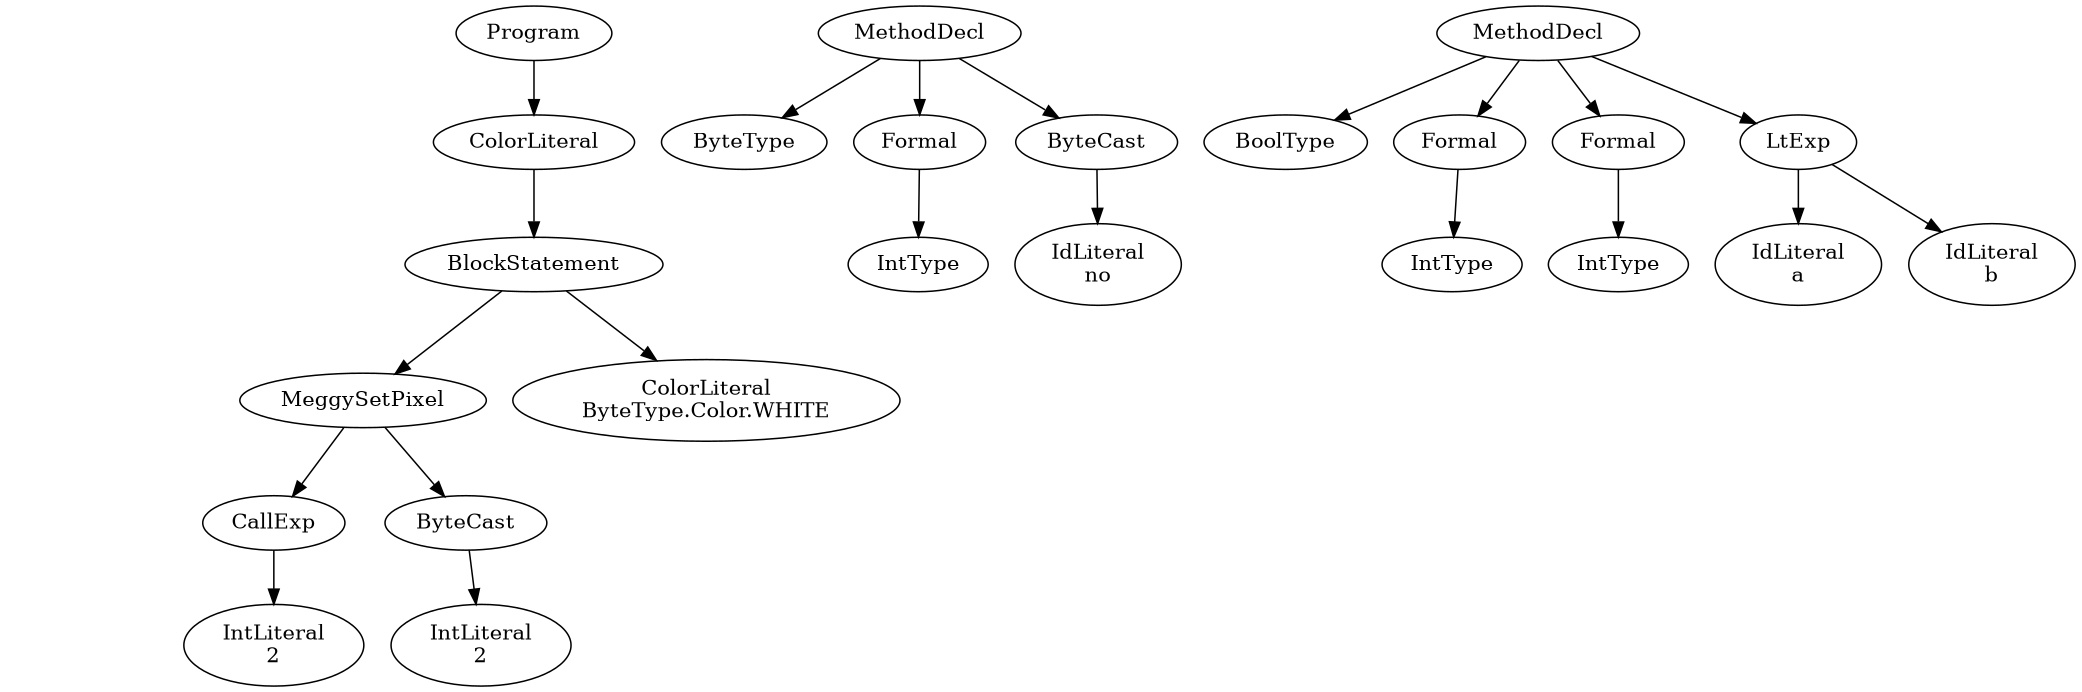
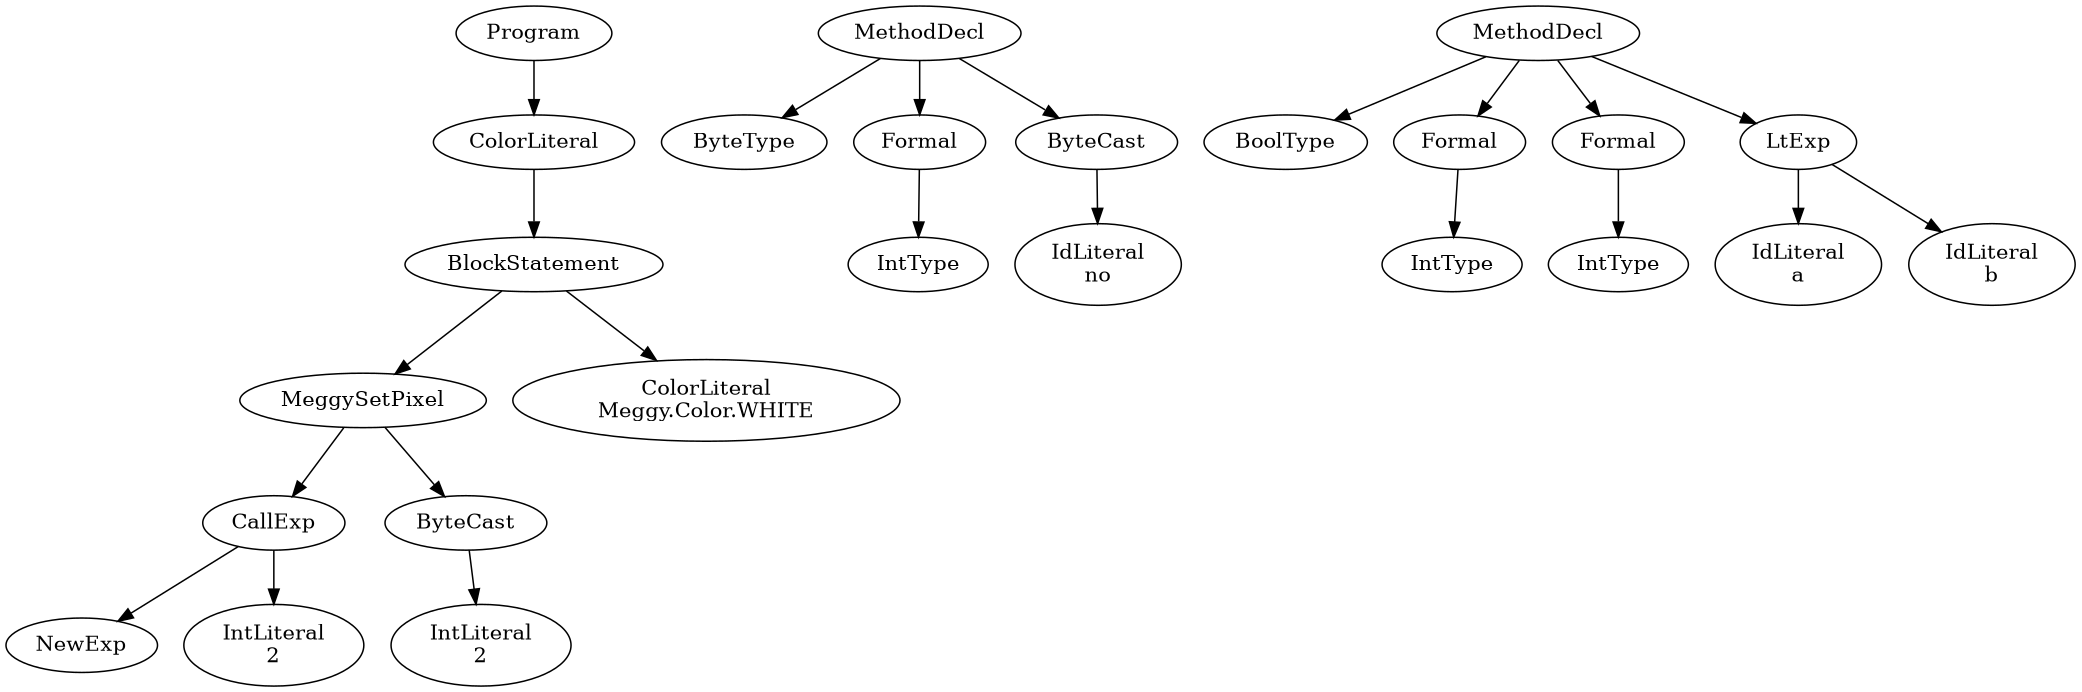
(706, 400) -> (706, 400)
none -> (82, 645)
